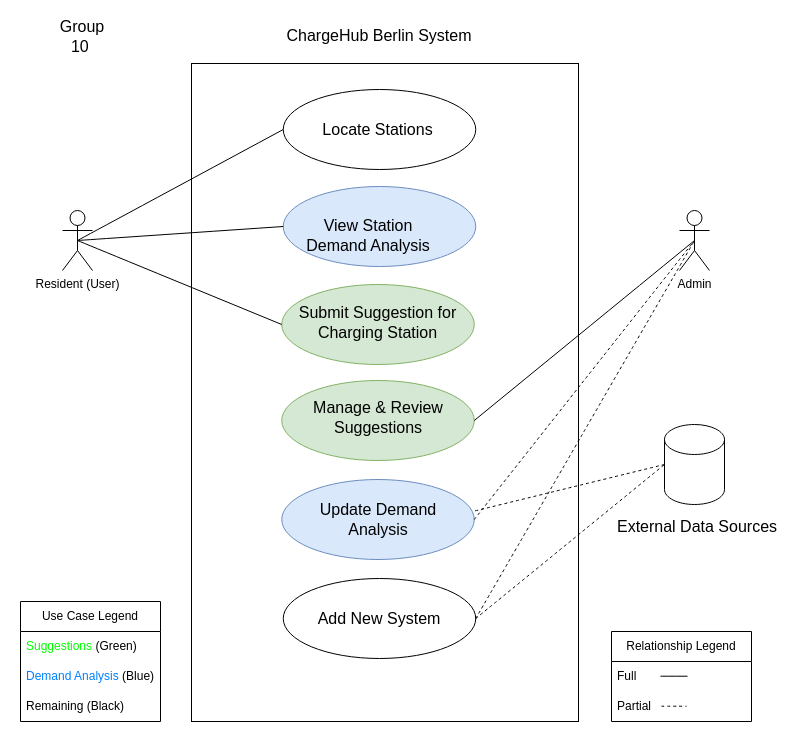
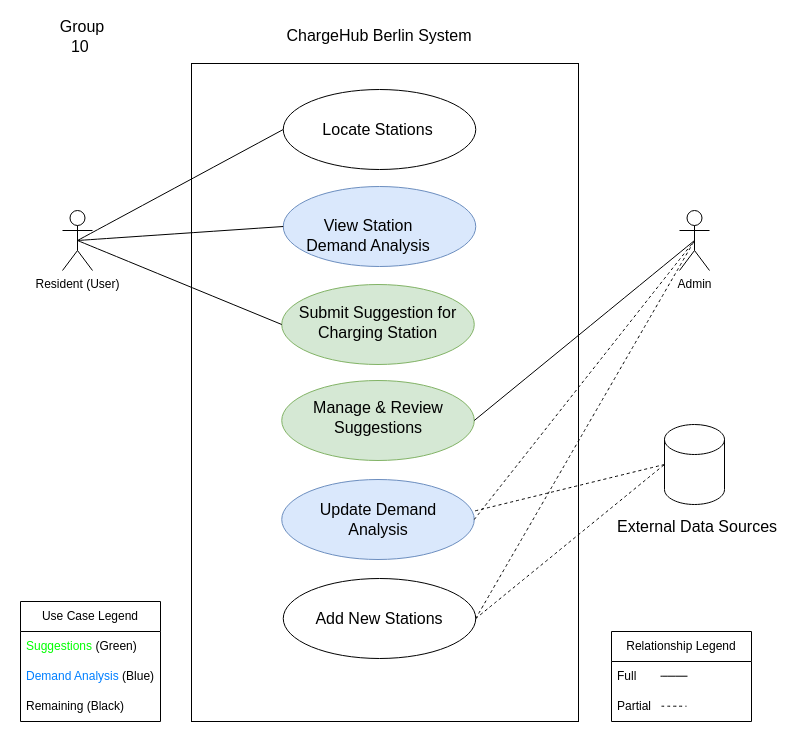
(380, 619) -> (380, 619)
